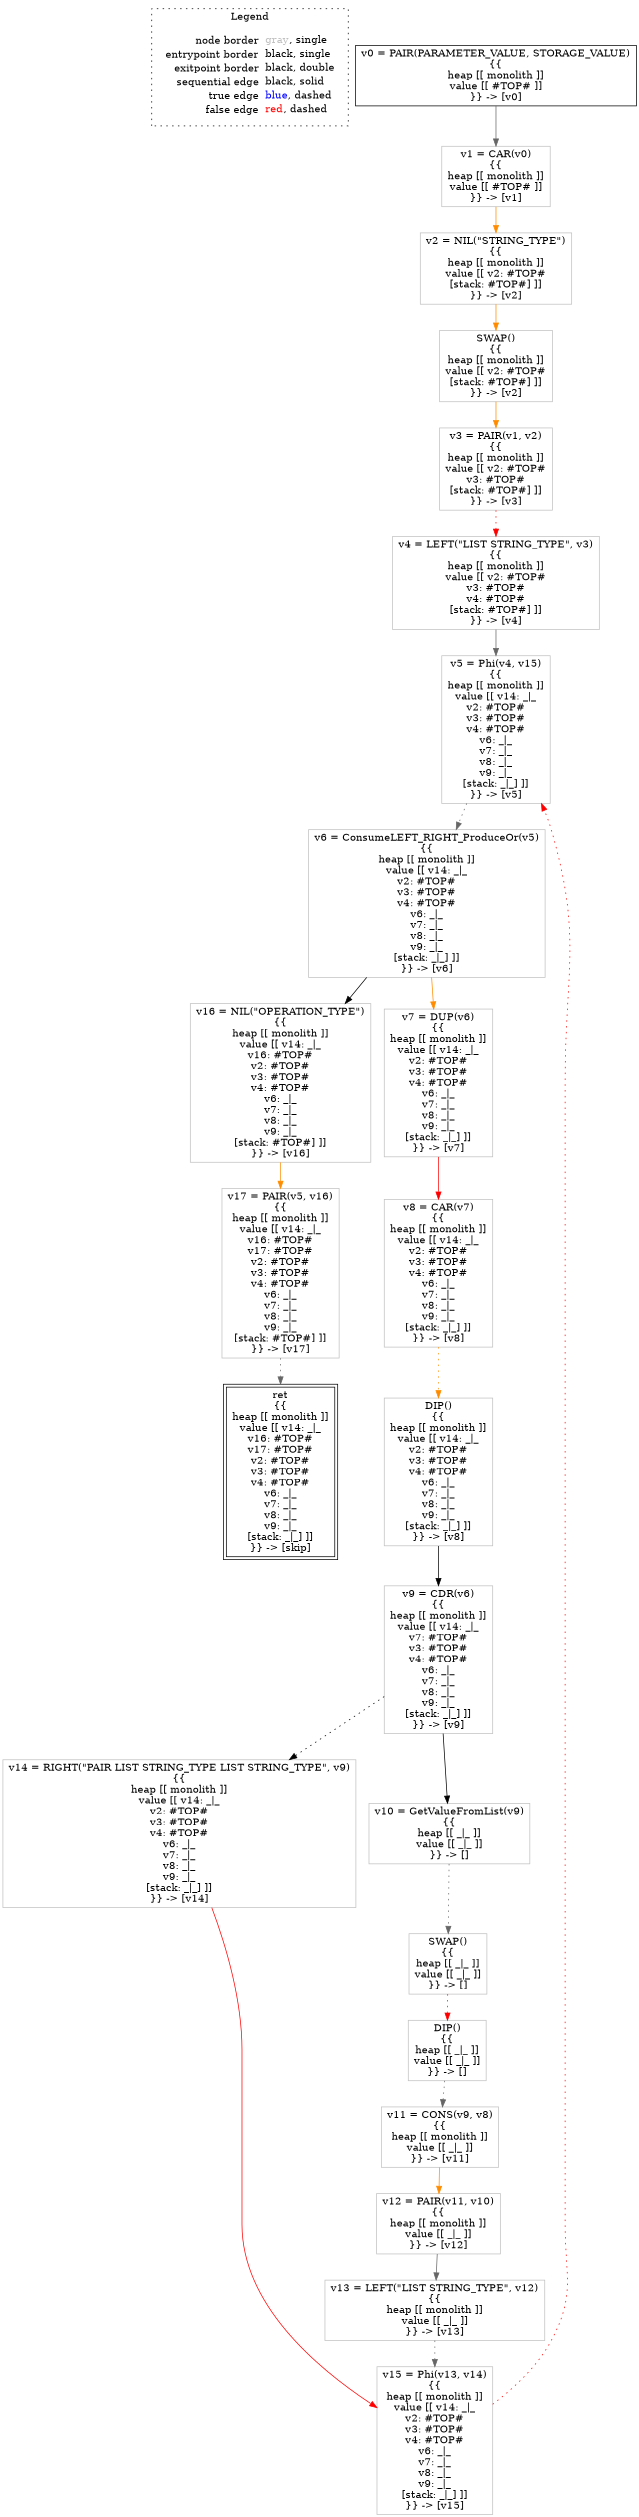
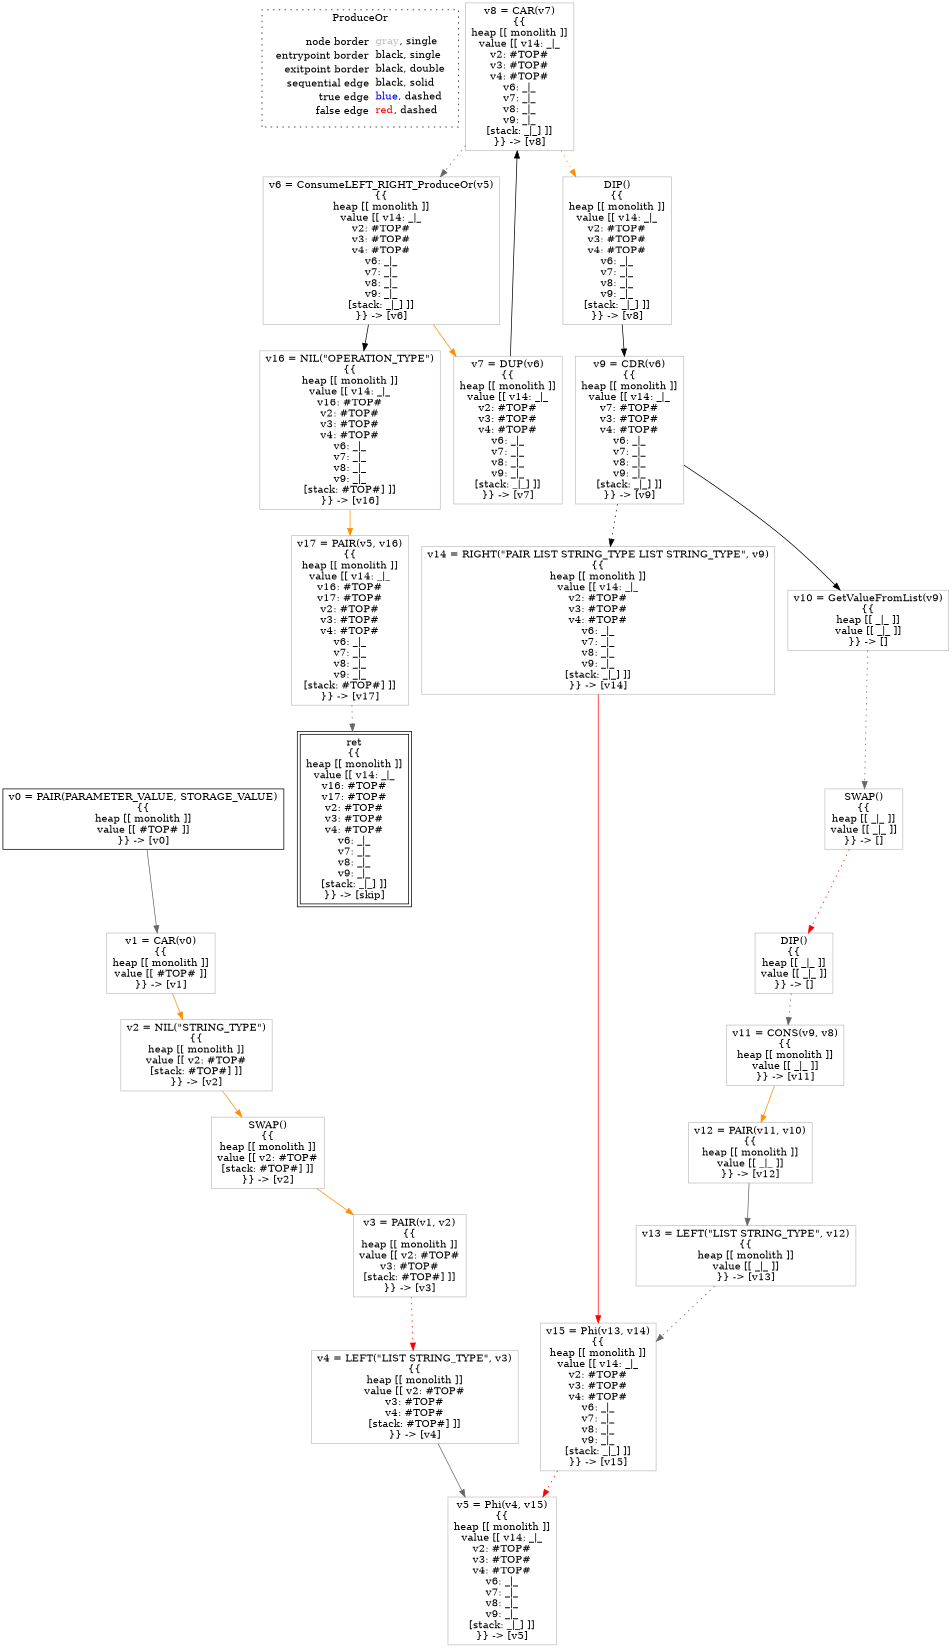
(250, 17) -> (360, 18)
(463, 813) -> (455, 158)
(438, 1174) -> (514, 257)
